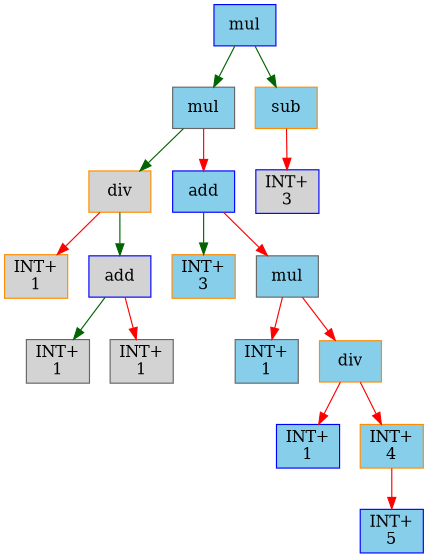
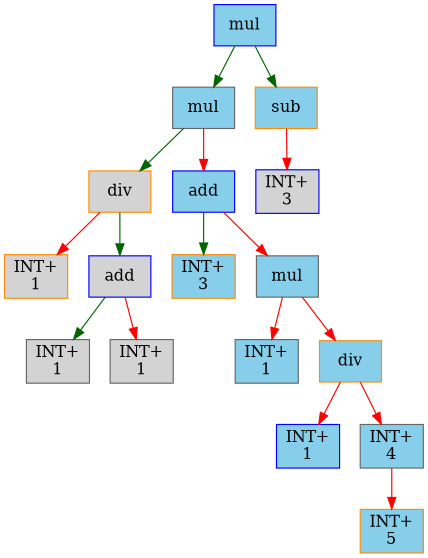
(392, 446) -> (392, 446)
(392, 531) -> (392, 531)
